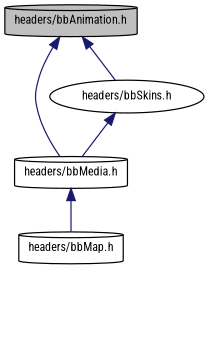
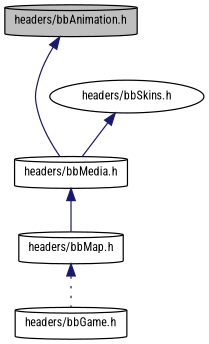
(103, 63) -> none
none -> (71, 323)
